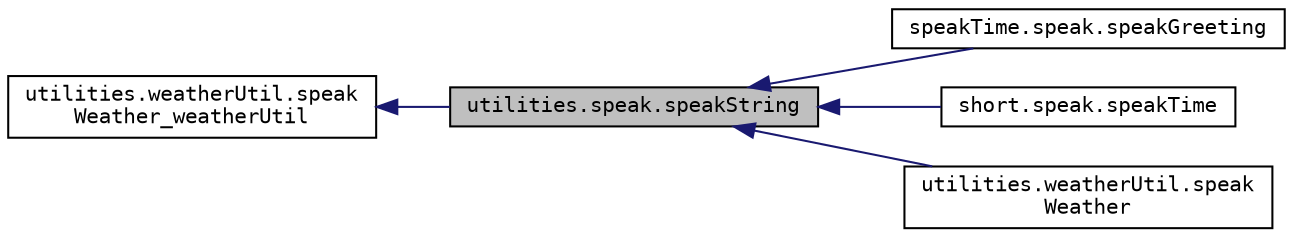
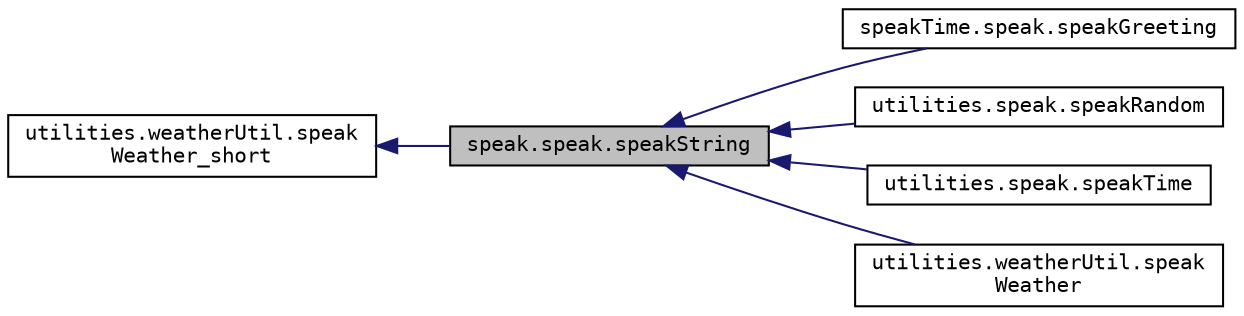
(192, 107) -> (192, 146)
(634, 107) -> (609, 146)
none -> (1039, 107)
(1088, 107) -> (1039, 185)
